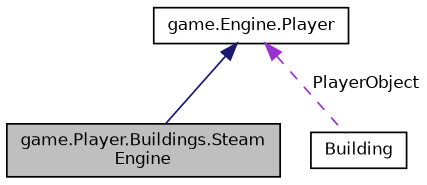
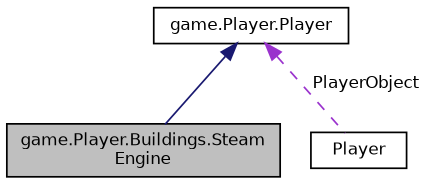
(251, 26) -> (251, 26)
(359, 150) -> (359, 150)
